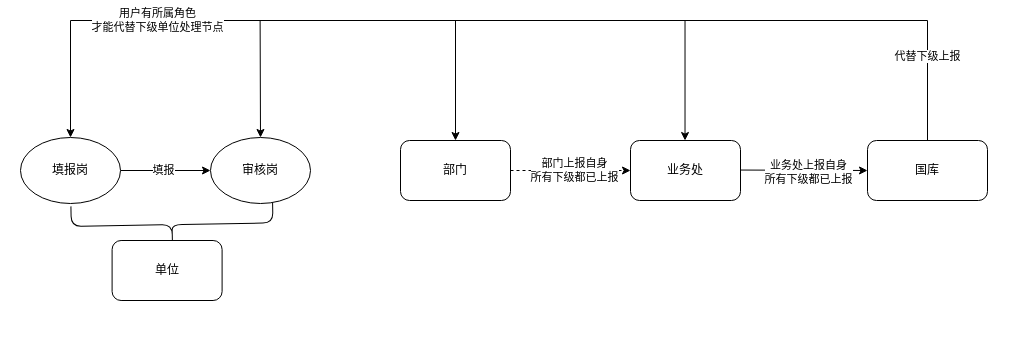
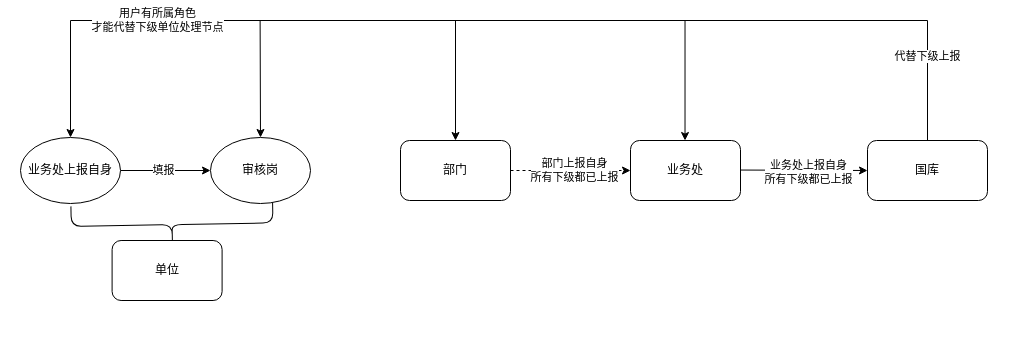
(71, 171) -> (71, 171)
